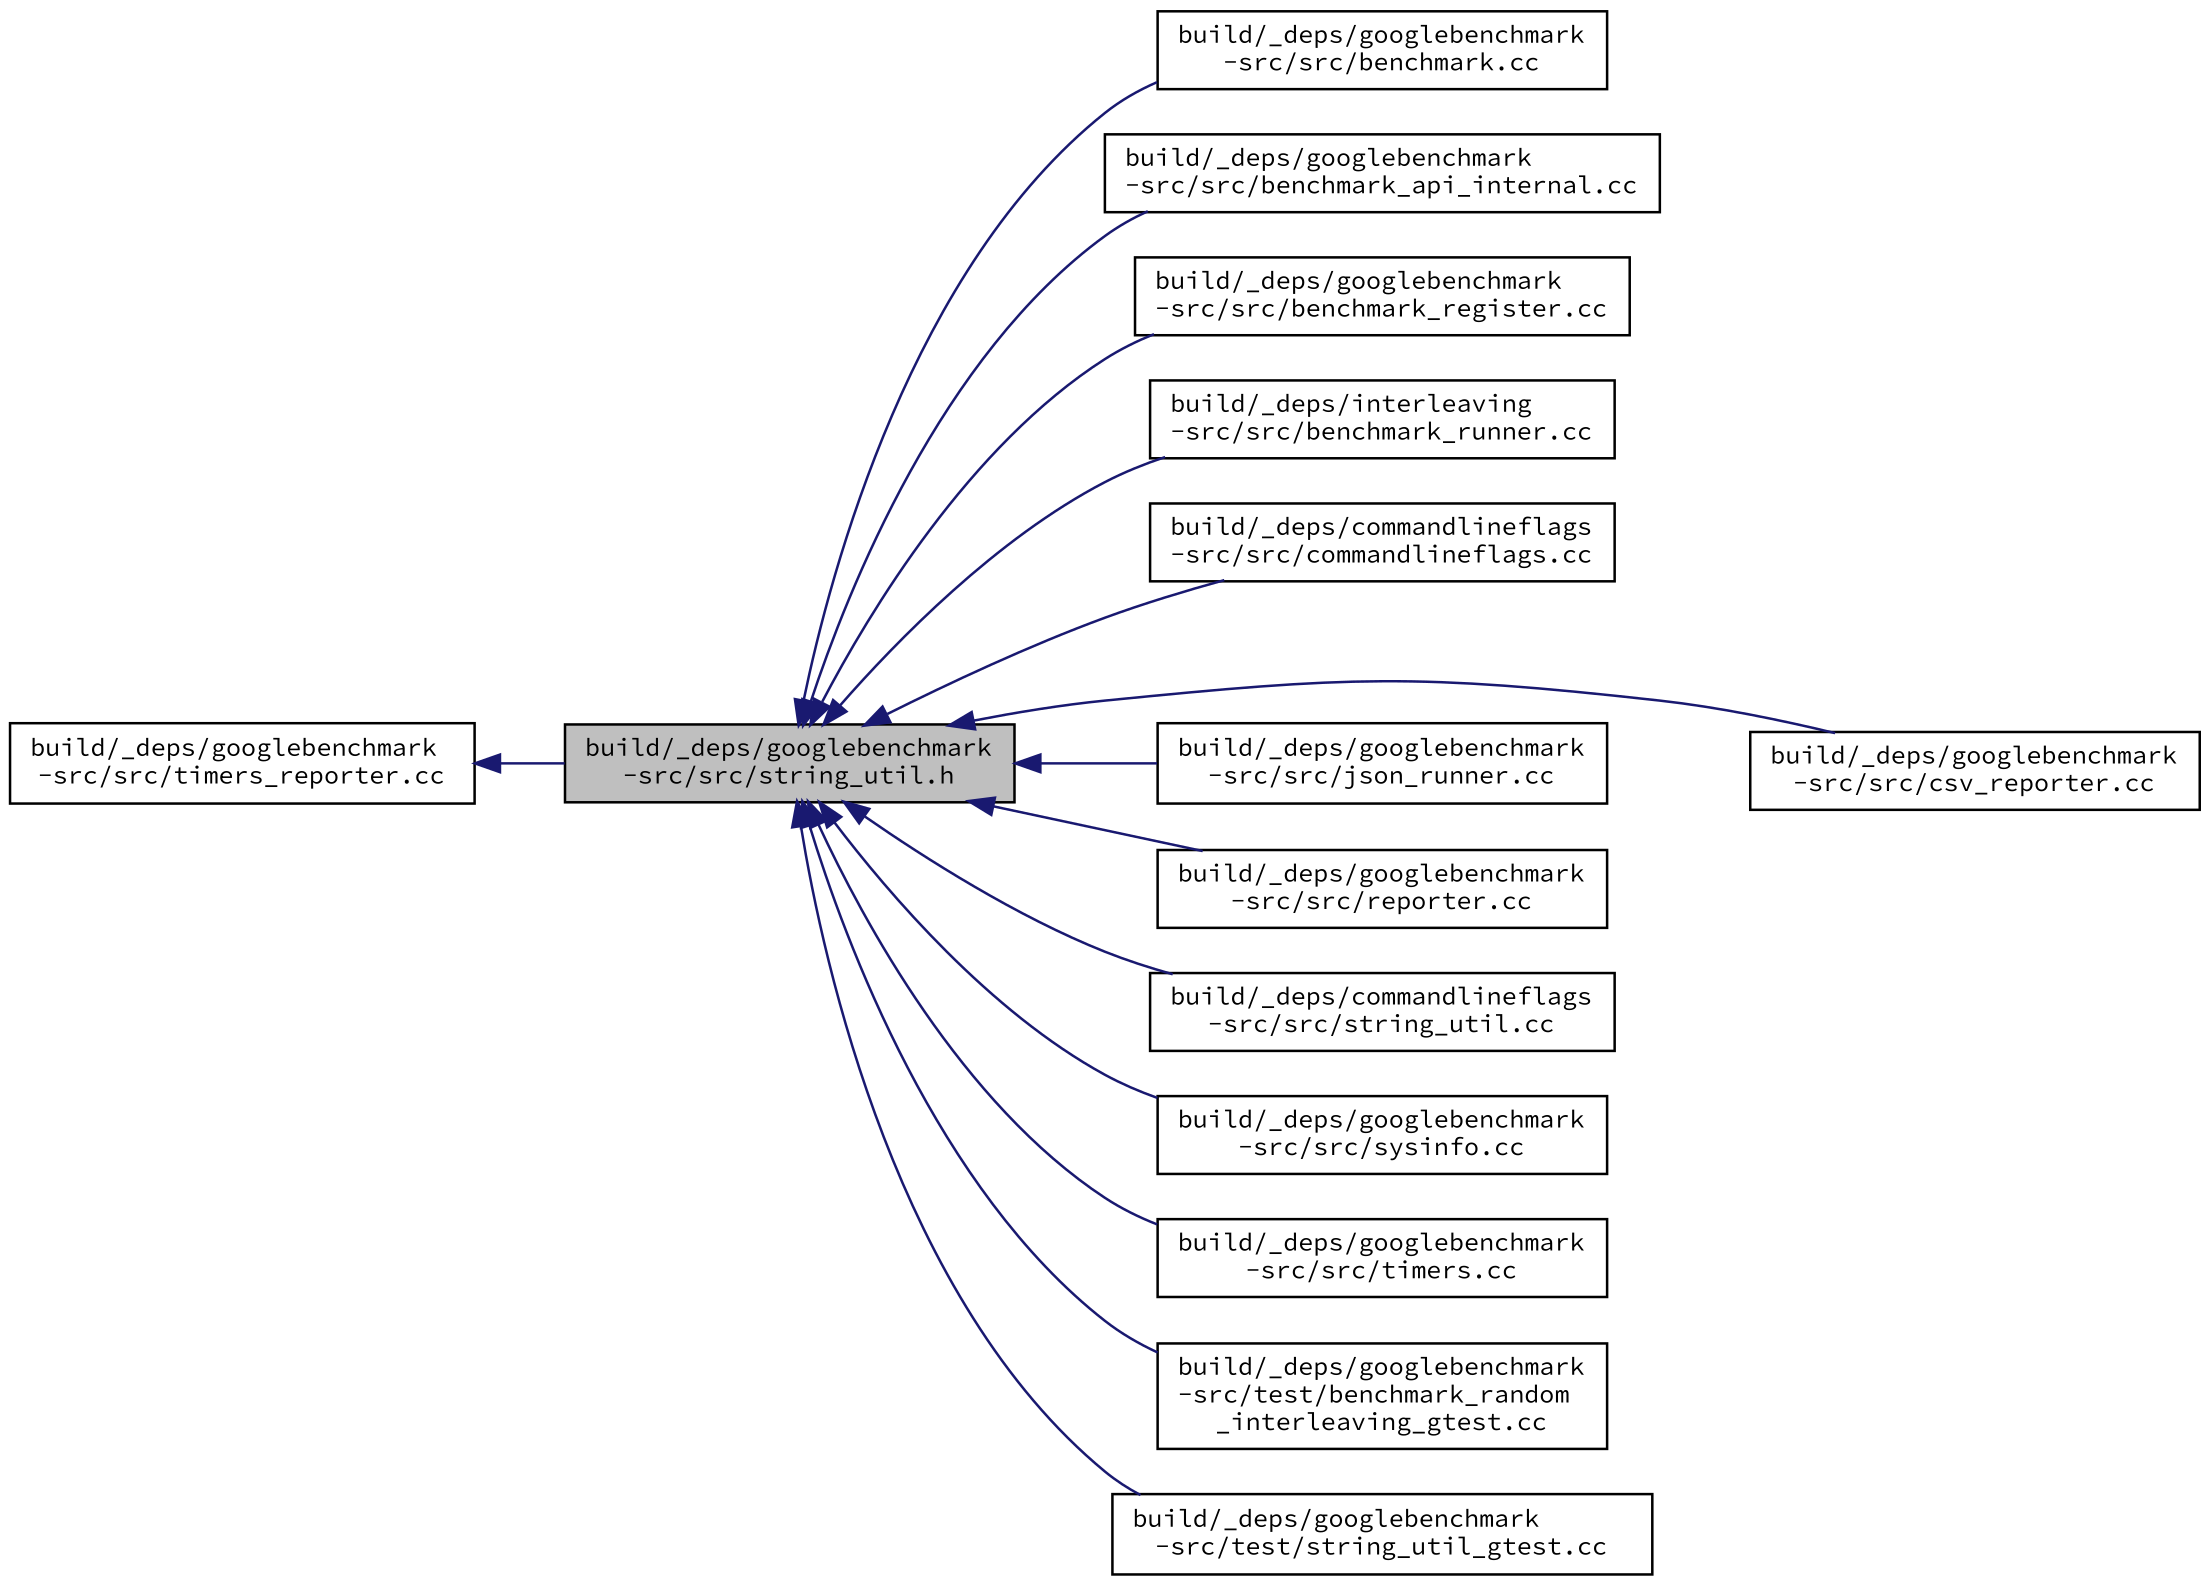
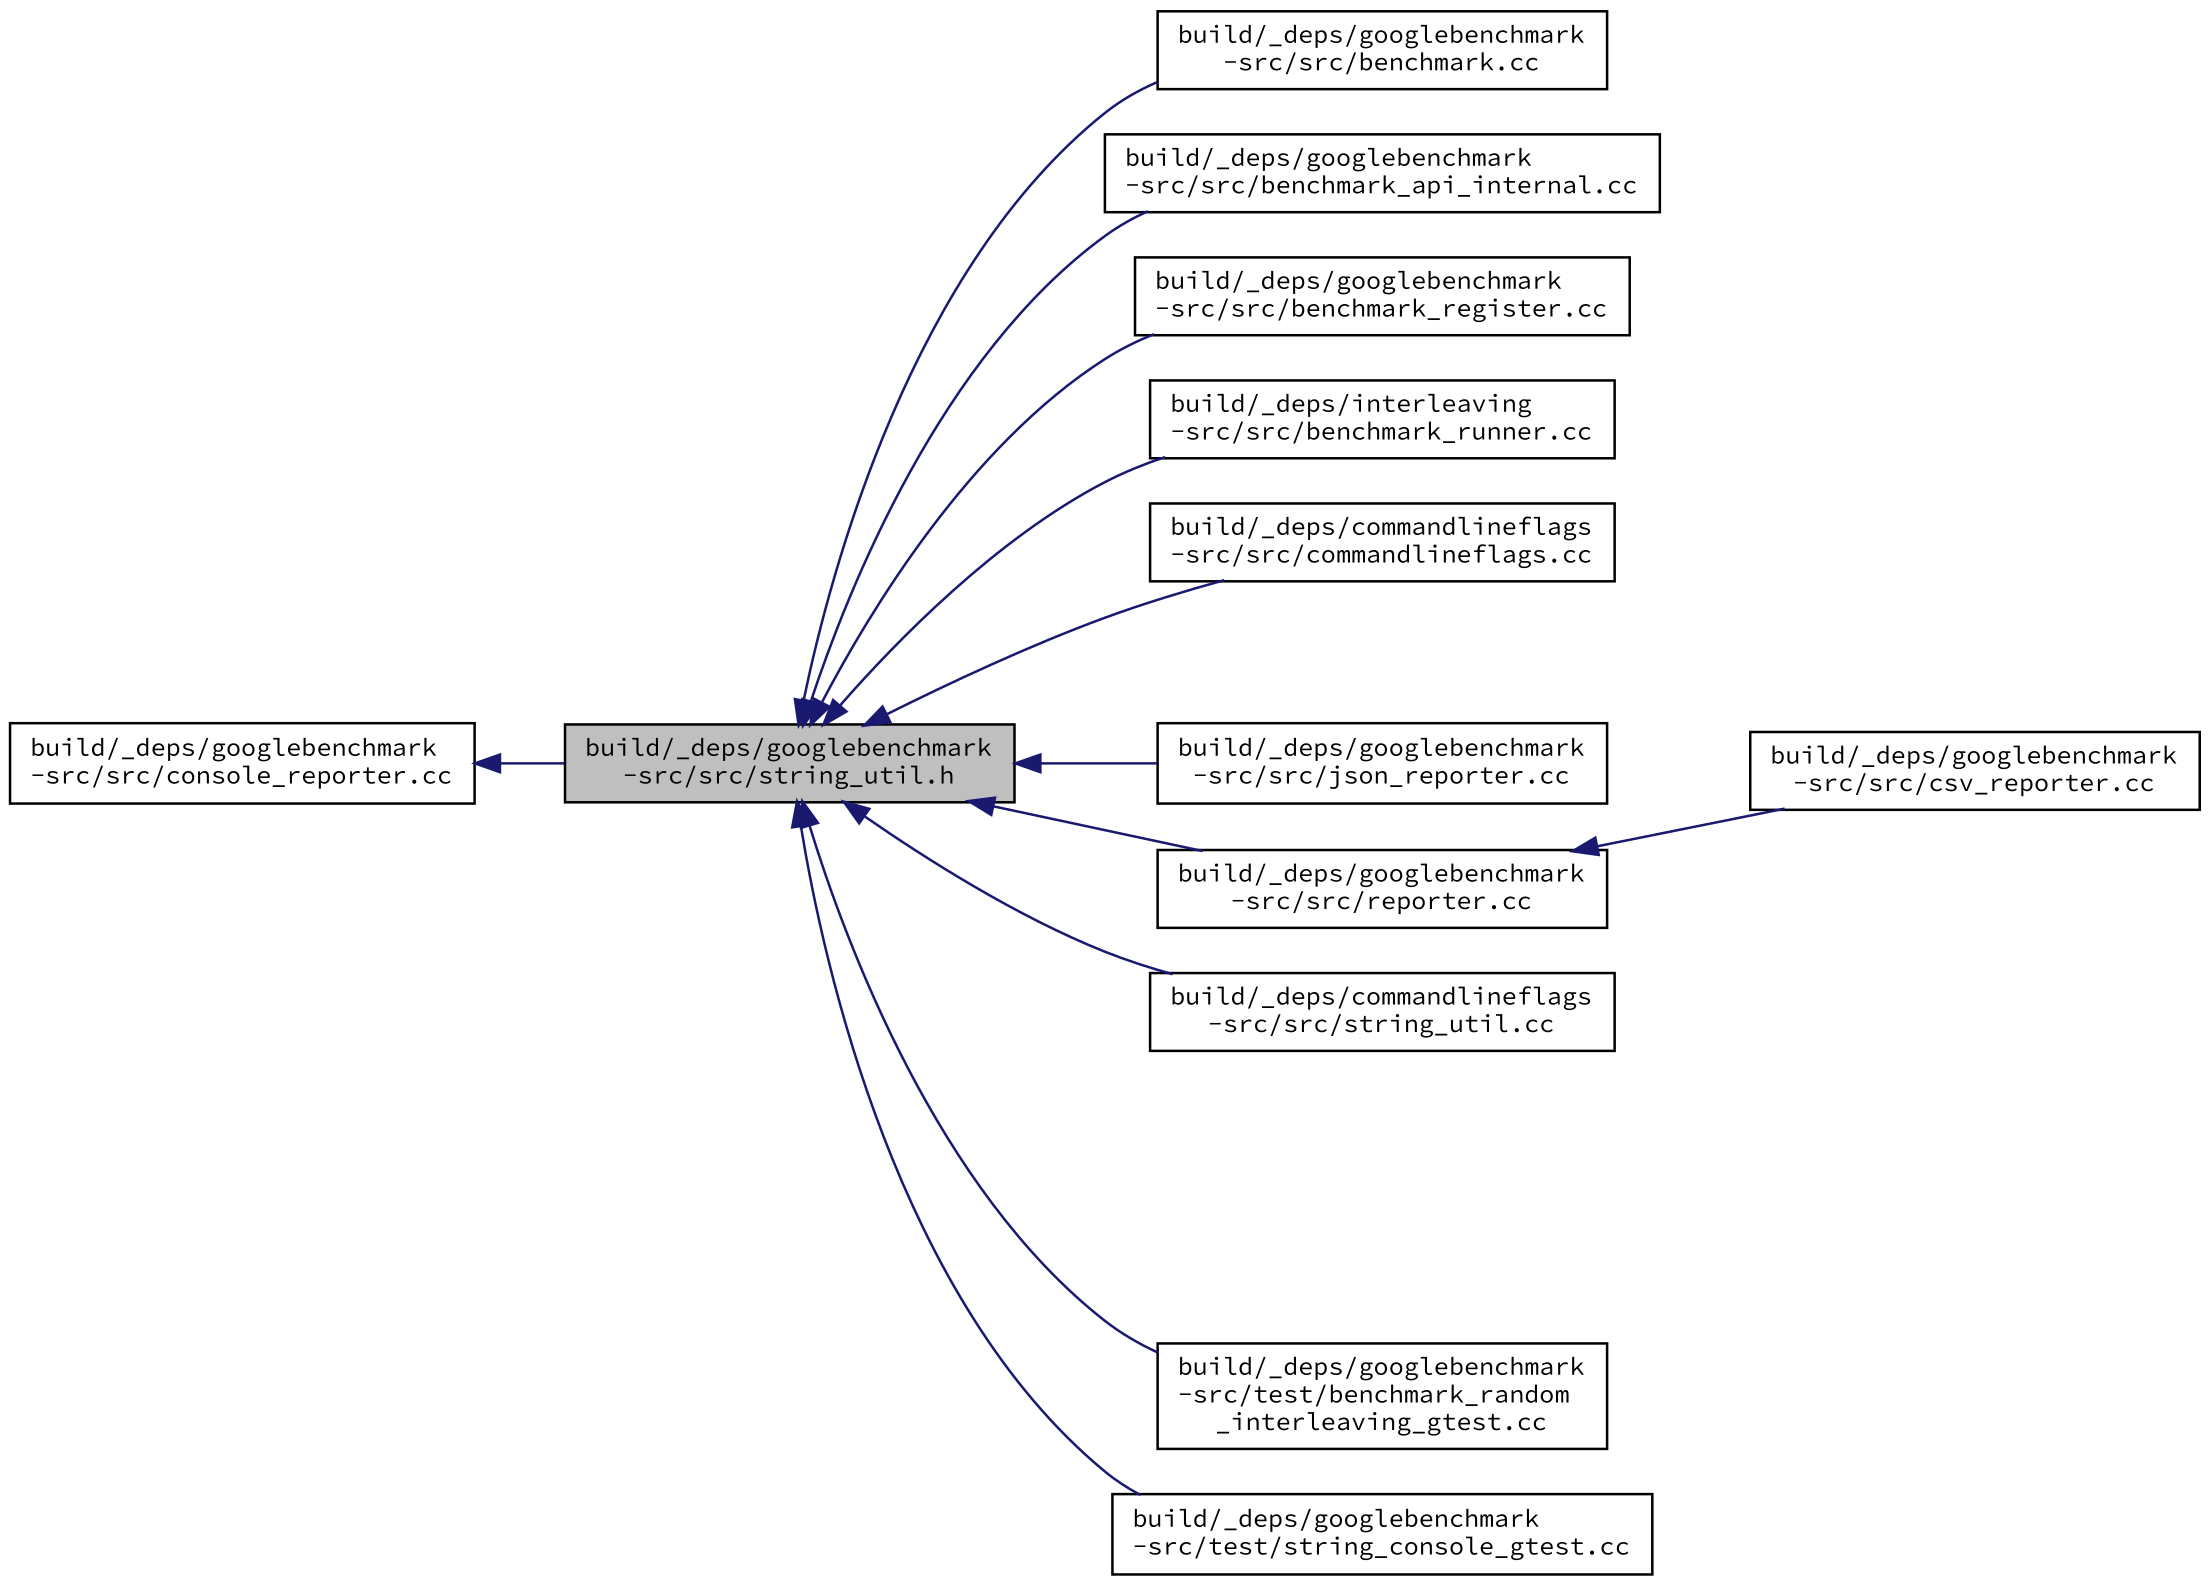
(1405, 682) -> (1691, 827)
(242, 763) -> (242, 763)
(1382, 763) -> (1382, 763)
(1382, 1135) -> none
(1382, 1258) -> none
(1382, 1534) -> (1382, 1534)
